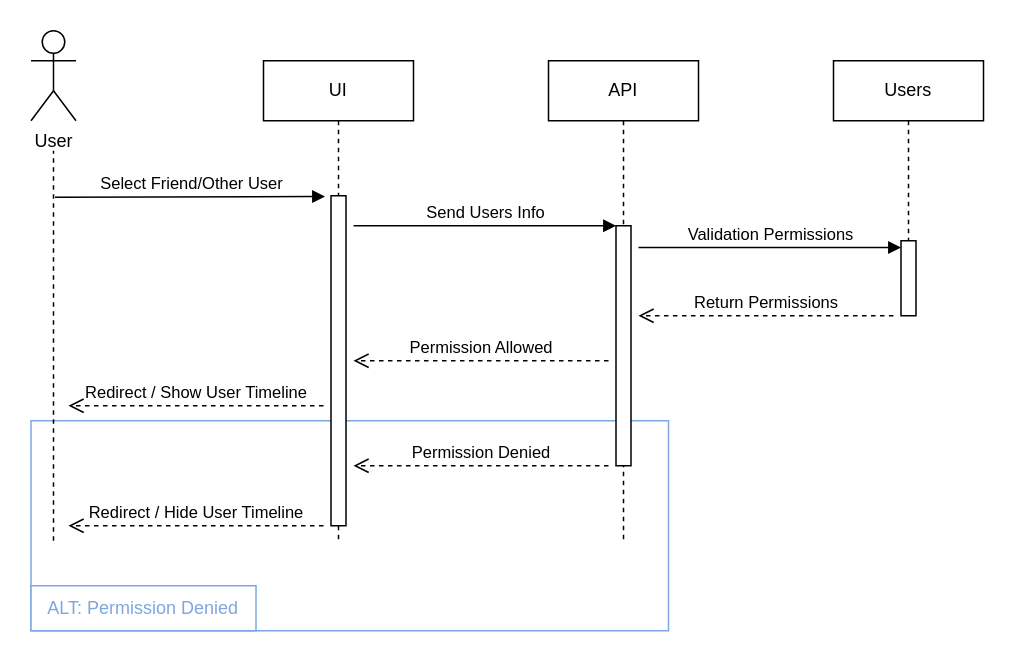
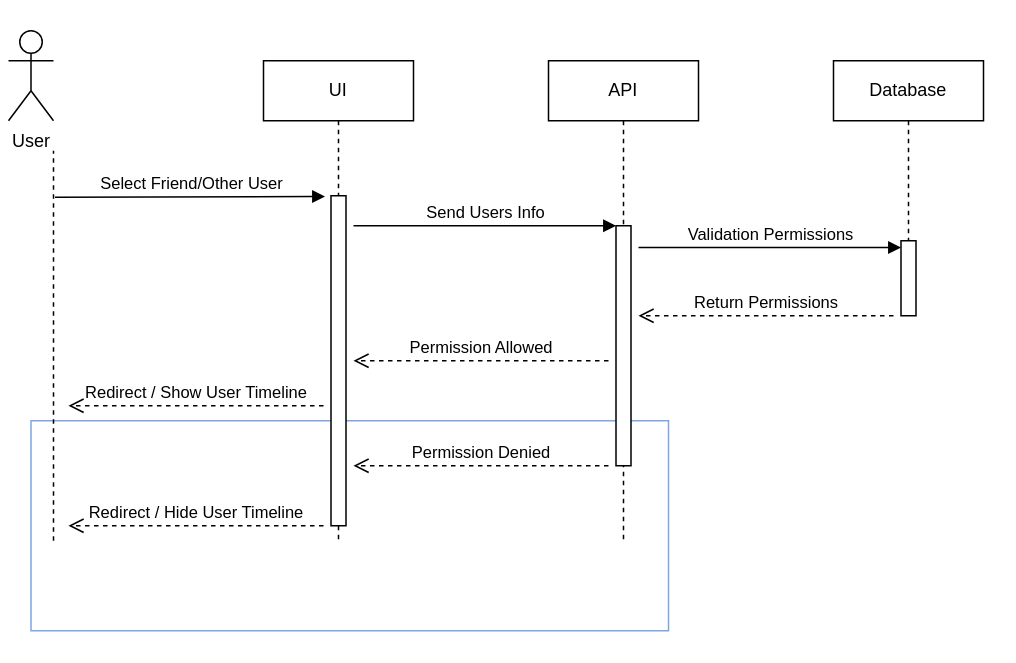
(53, 76) -> (31, 76)
(908, 91) -> (908, 91)
(143, 608) -> none
